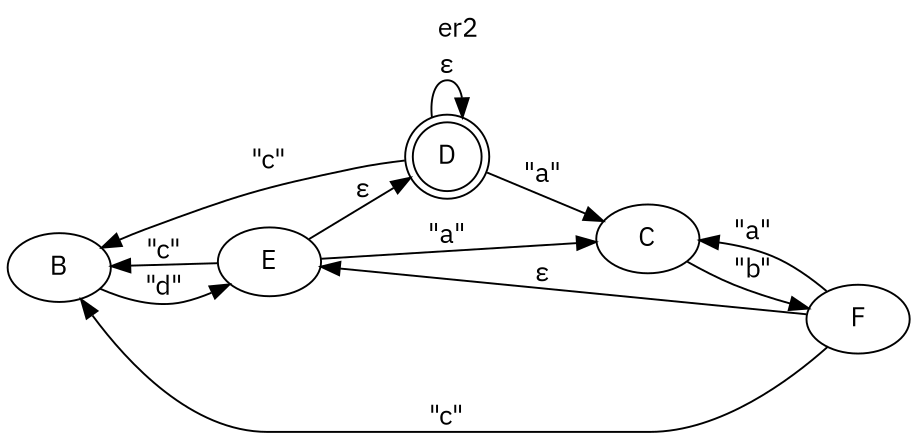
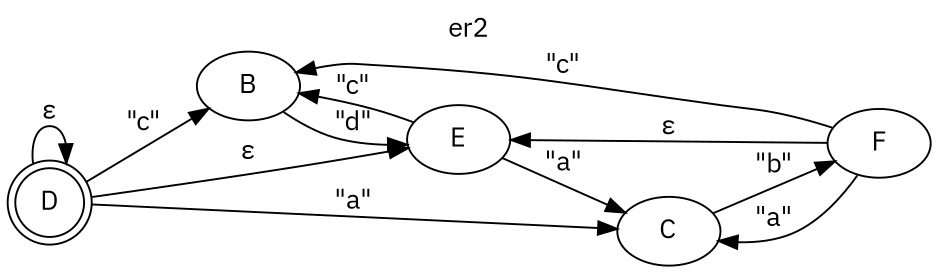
(351, 213) -> (241, 175)
